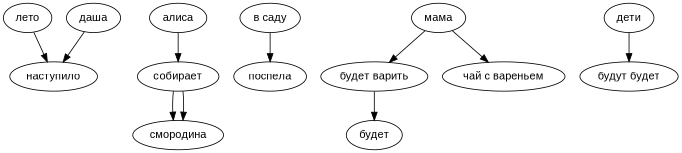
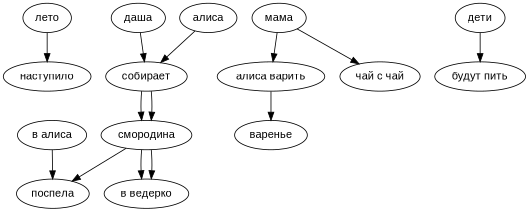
(270, 18) -> (52, 135)
(76, 44) -> (142, 43)
(374, 77) -> (271, 77)
(504, 77) -> (380, 77)
(629, 77) -> (480, 77)
(374, 135) -> (271, 135)
none -> (103, 163)
none -> (146, 194)
